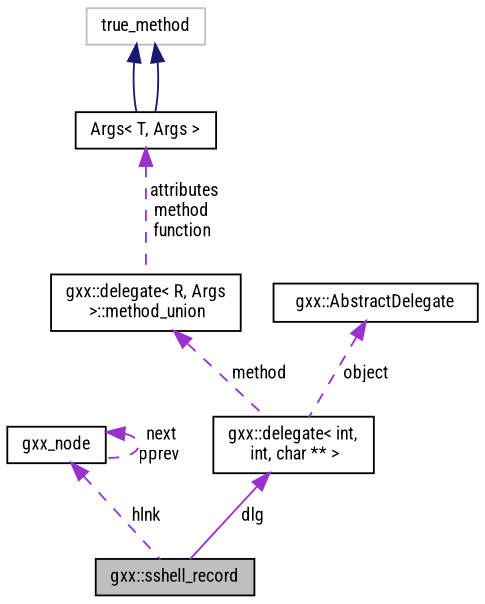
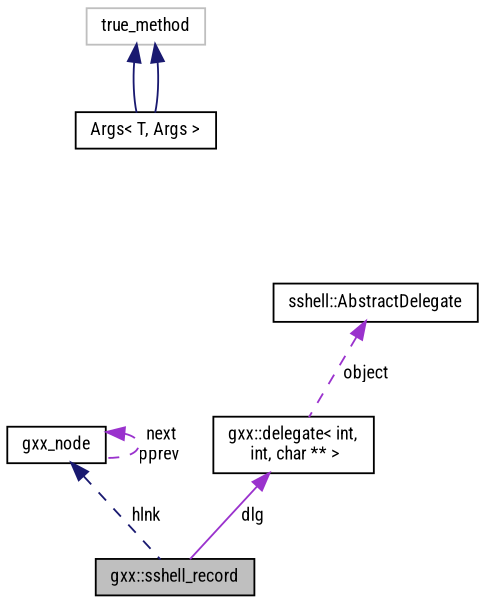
(146, 303) -> none
(376, 303) -> (376, 303)
(122, 518) -> (122, 518)
